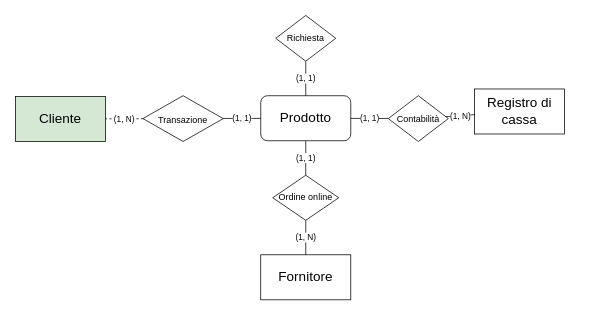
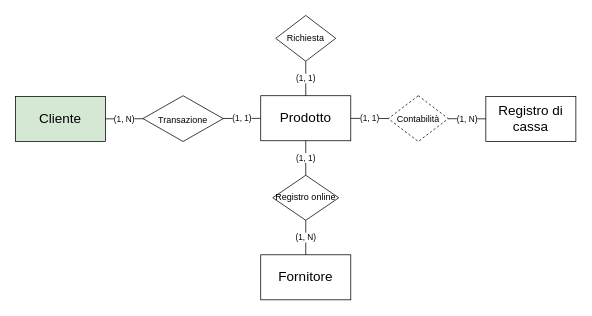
(519, 111) -> (531, 119)
(306, 118) -> (306, 118)
(137, 119) -> (137, 119)
(418, 119) -> (418, 119)
(306, 198) -> (306, 198)
